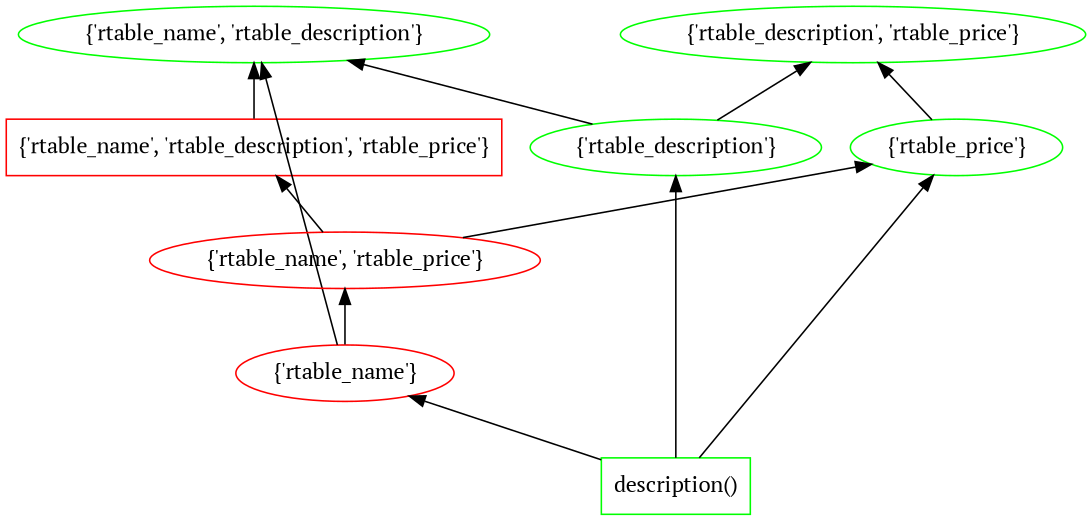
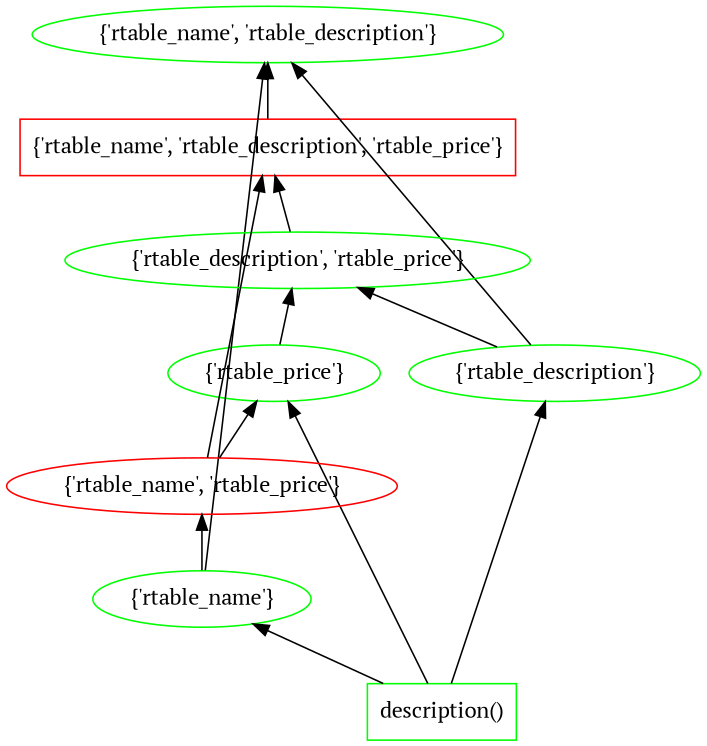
none -> (285, 211)
(345, 373) -> (202, 599)
